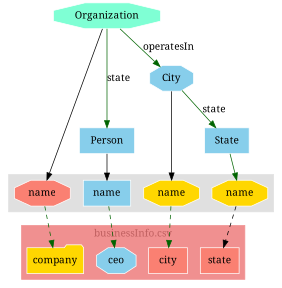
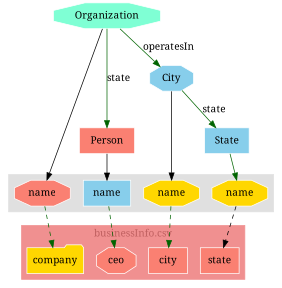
(107, 141) -> (107, 141)
(116, 261) -> (116, 261)
